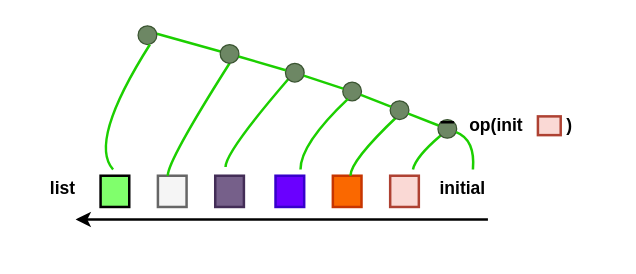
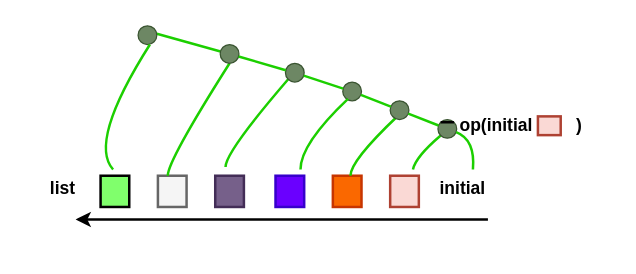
(509, 126) -> (509, 126)
